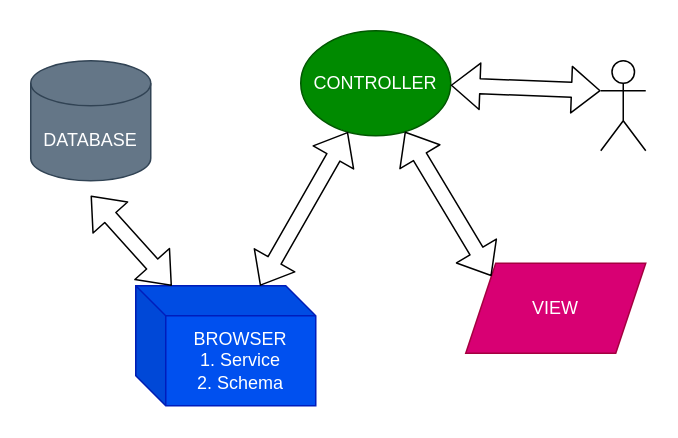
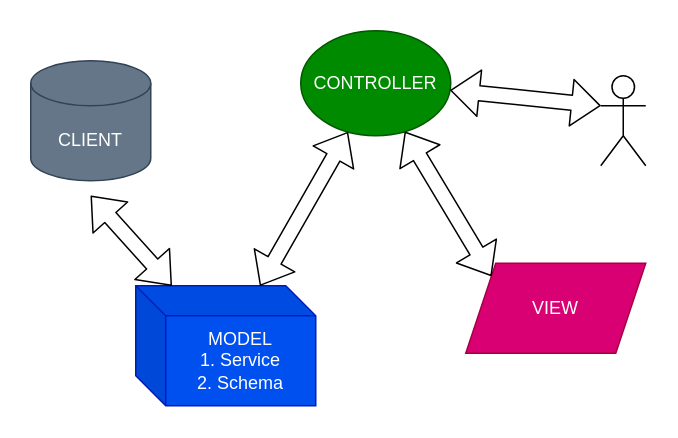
(623, 106) -> (623, 121)
(91, 140) -> (91, 140)
(241, 361) -> (241, 361)
